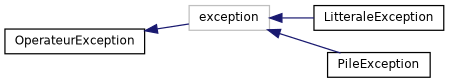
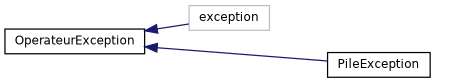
(379, 18) -> none
(310, 43) -> (242, 54)
